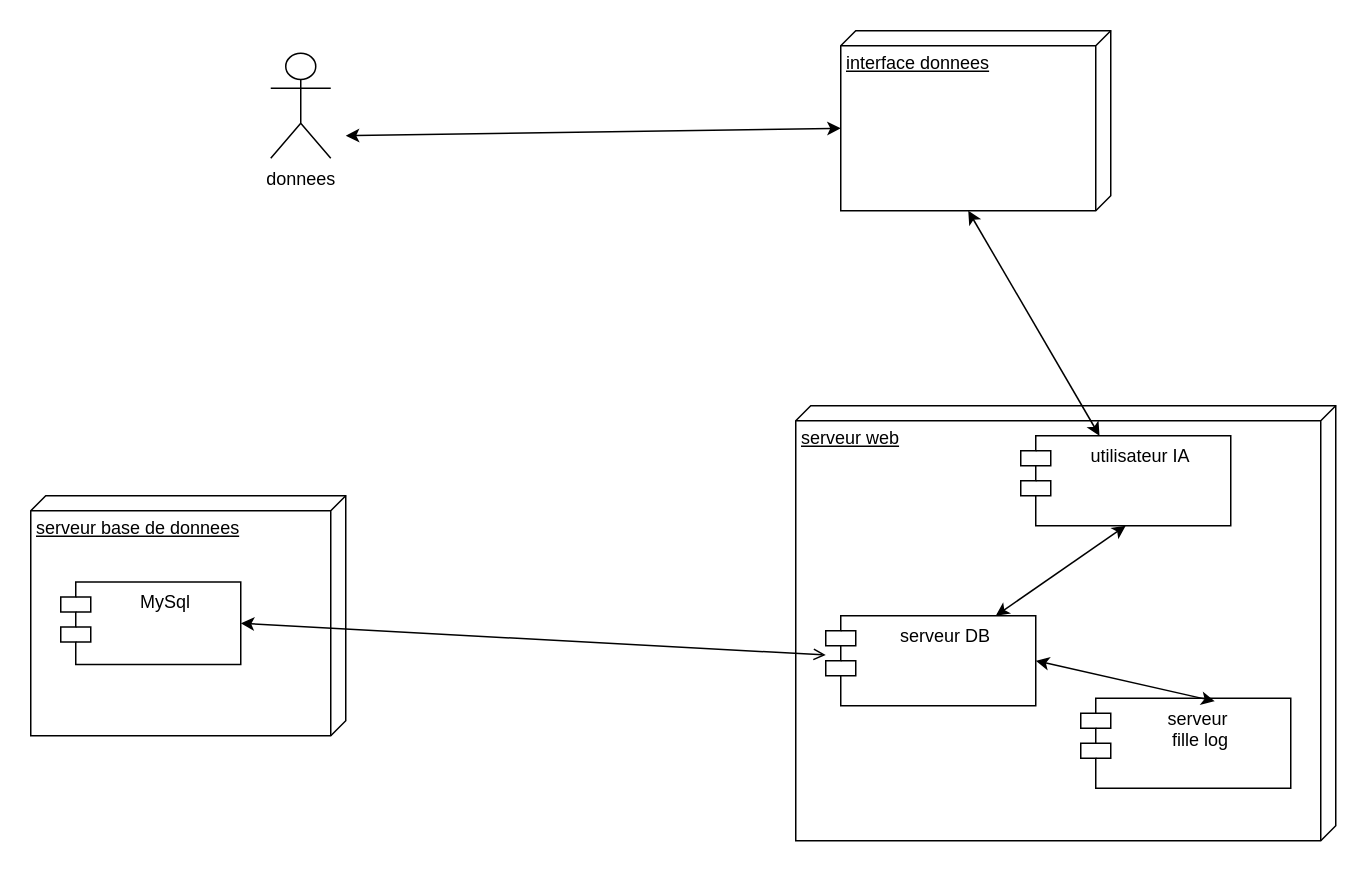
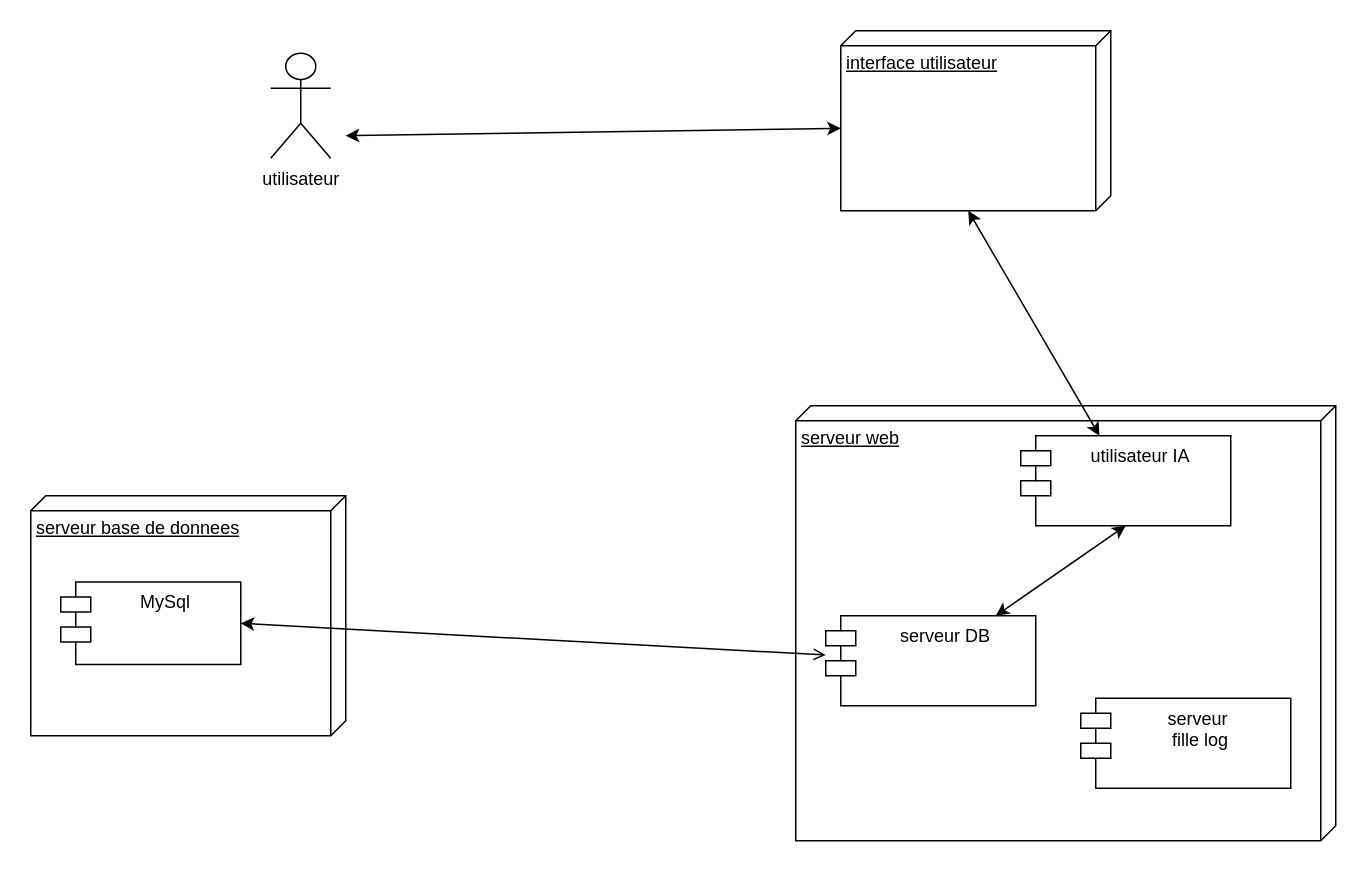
(928, 64) -> (941, 64)
(302, 180) -> (302, 180)
(1125, 681) -> none
